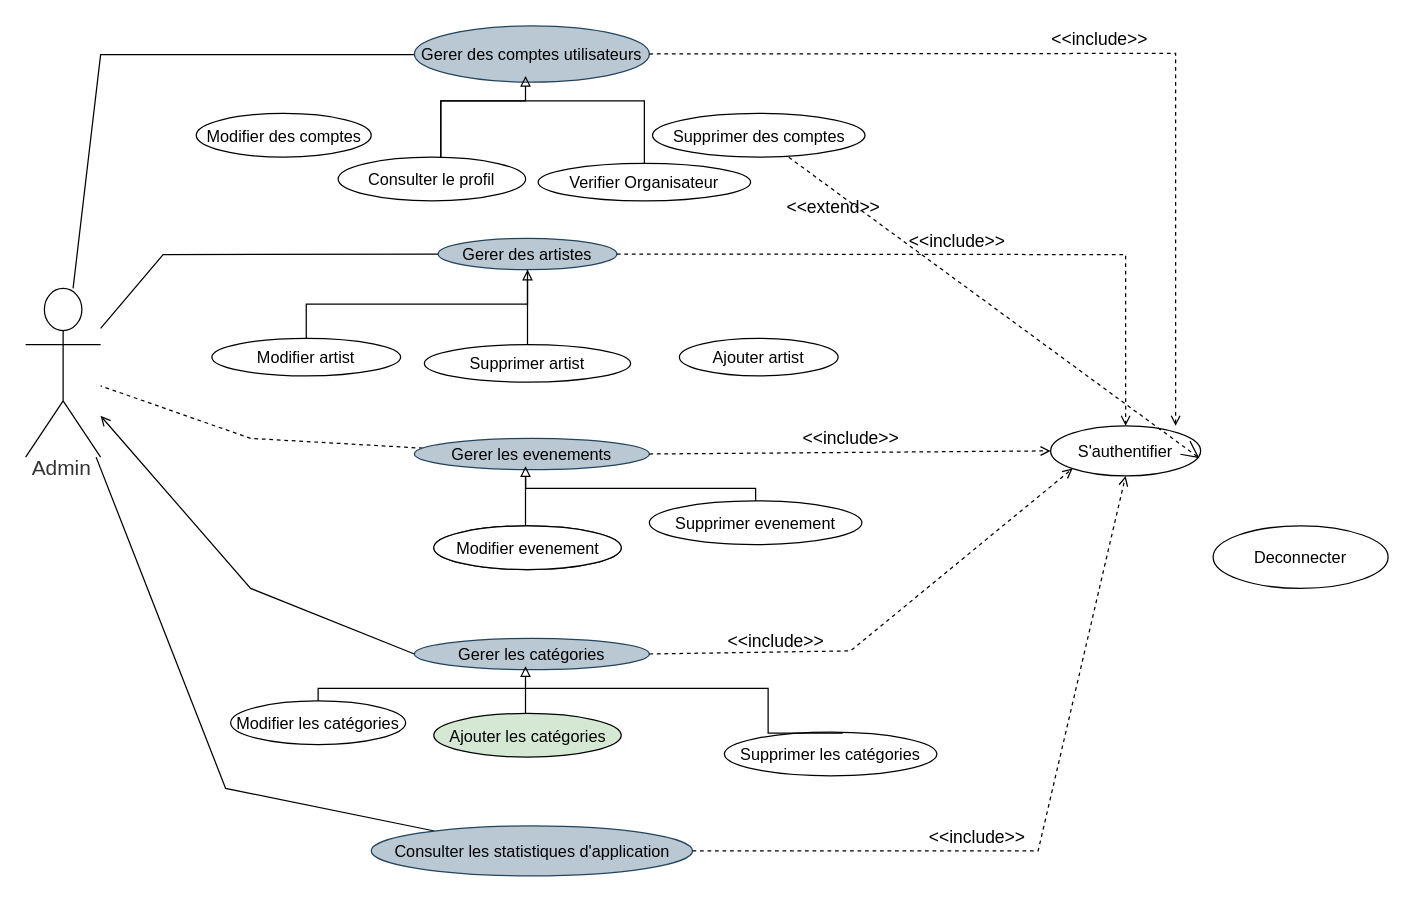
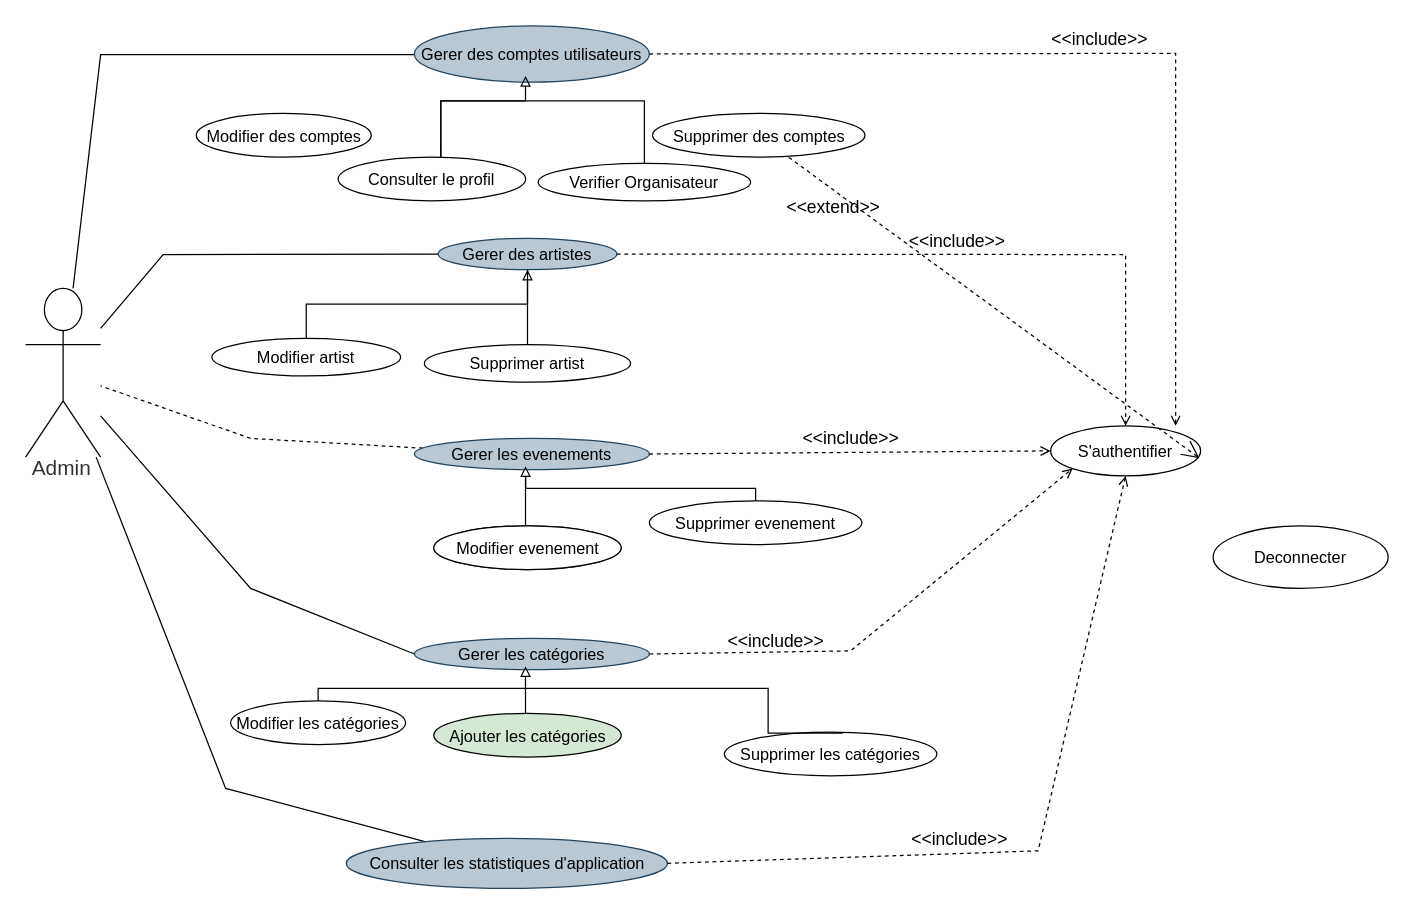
(759, 357) -> none
(104, 419) -> (104, 419)
(532, 851) -> (507, 863)
